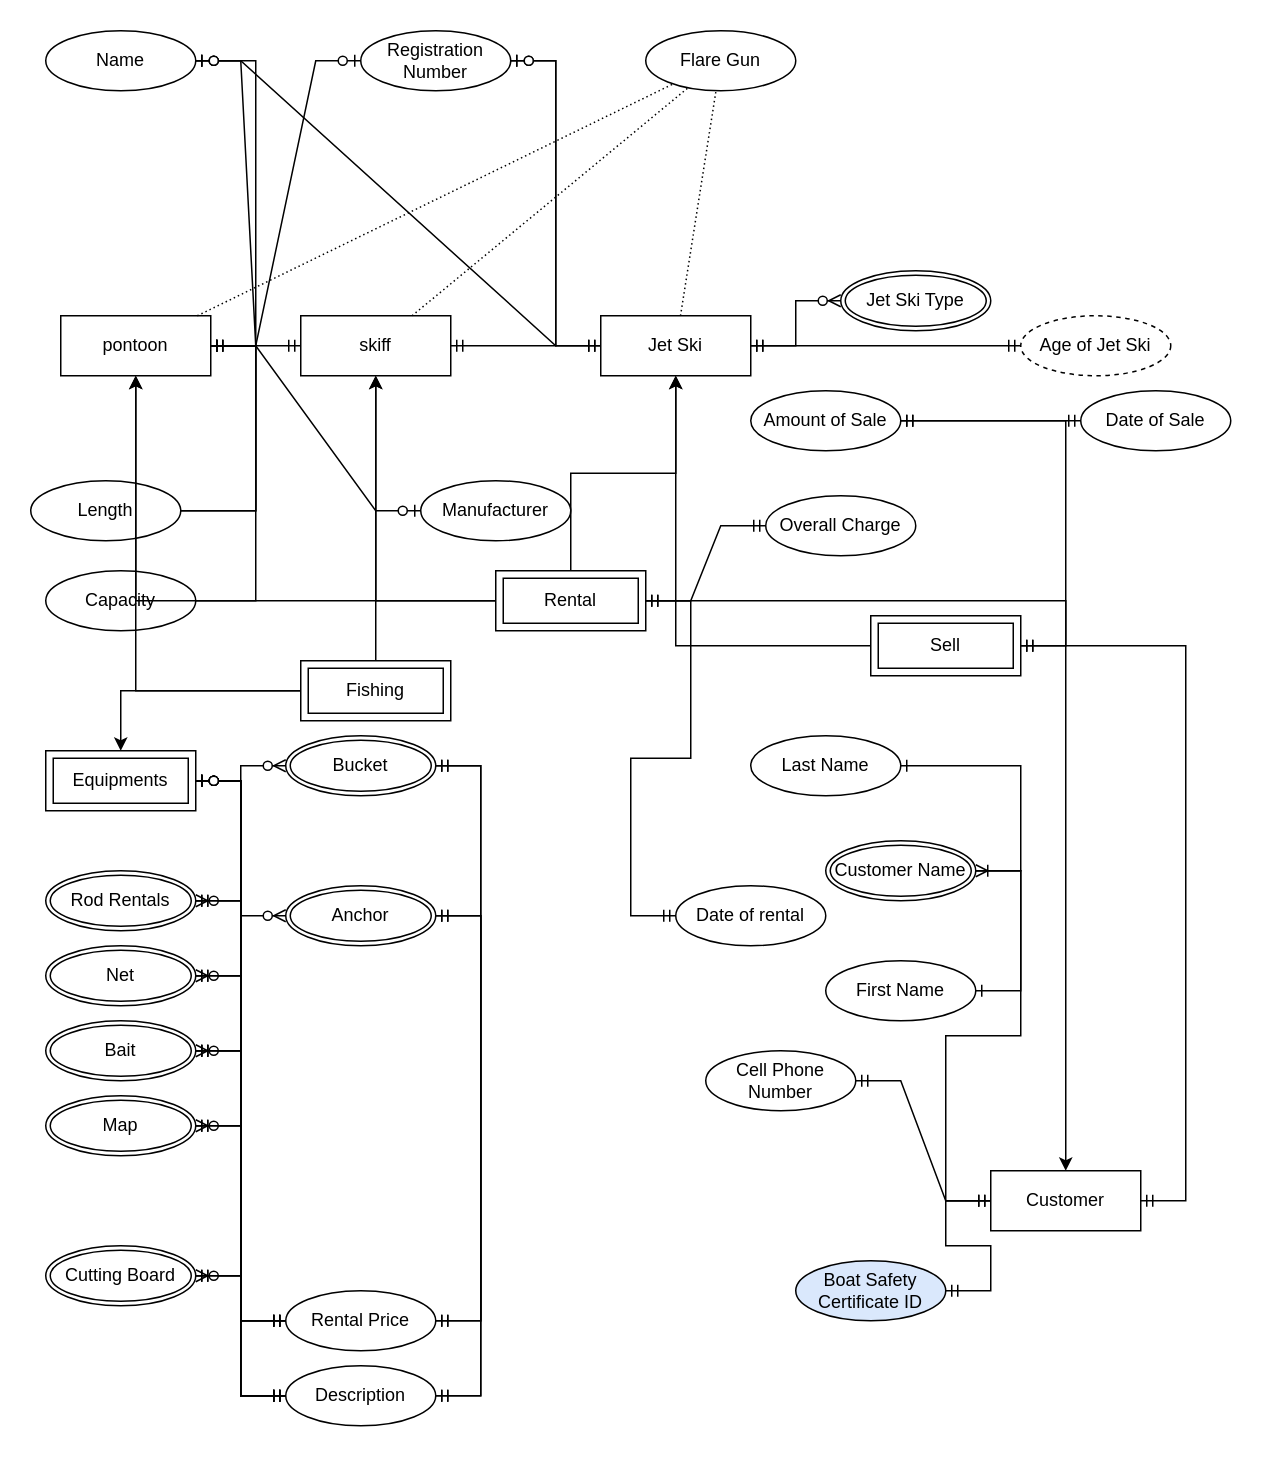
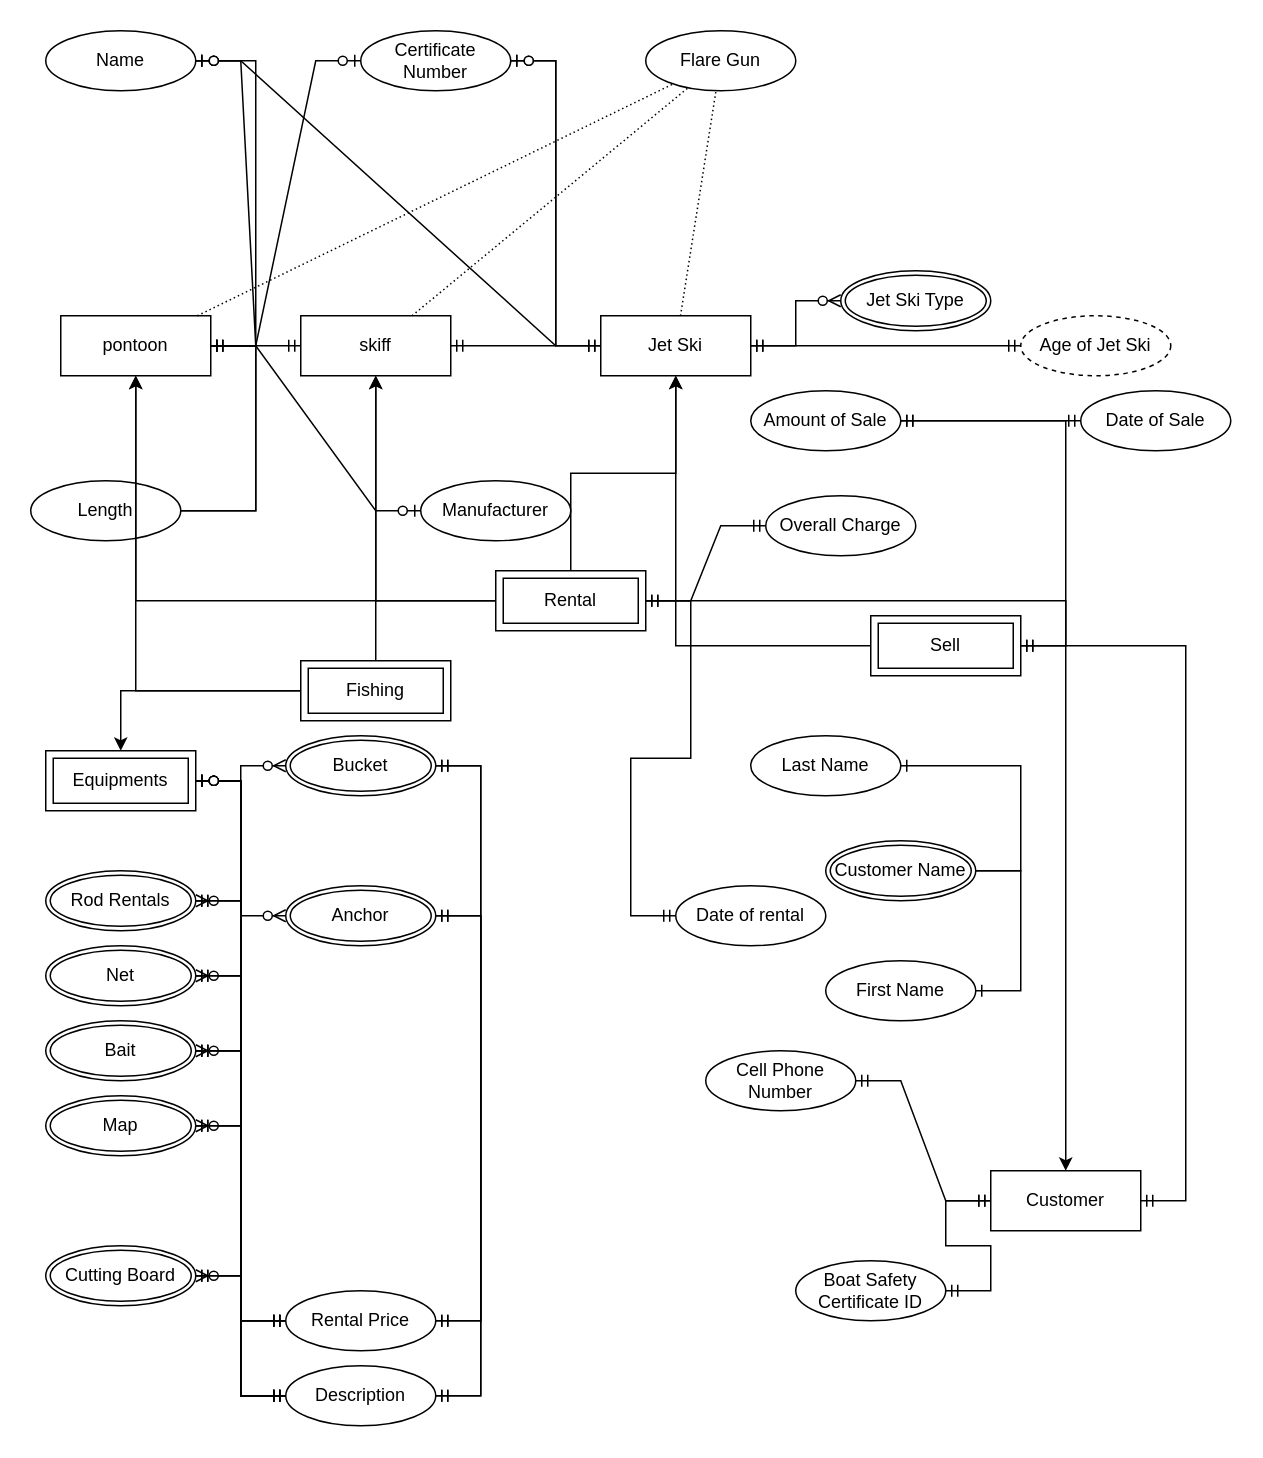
(436, 61) -> (436, 61)
(256, 554) -> none
(121, 601) -> none
(946, 1057) -> none
(871, 1291) -> (871, 1291)
